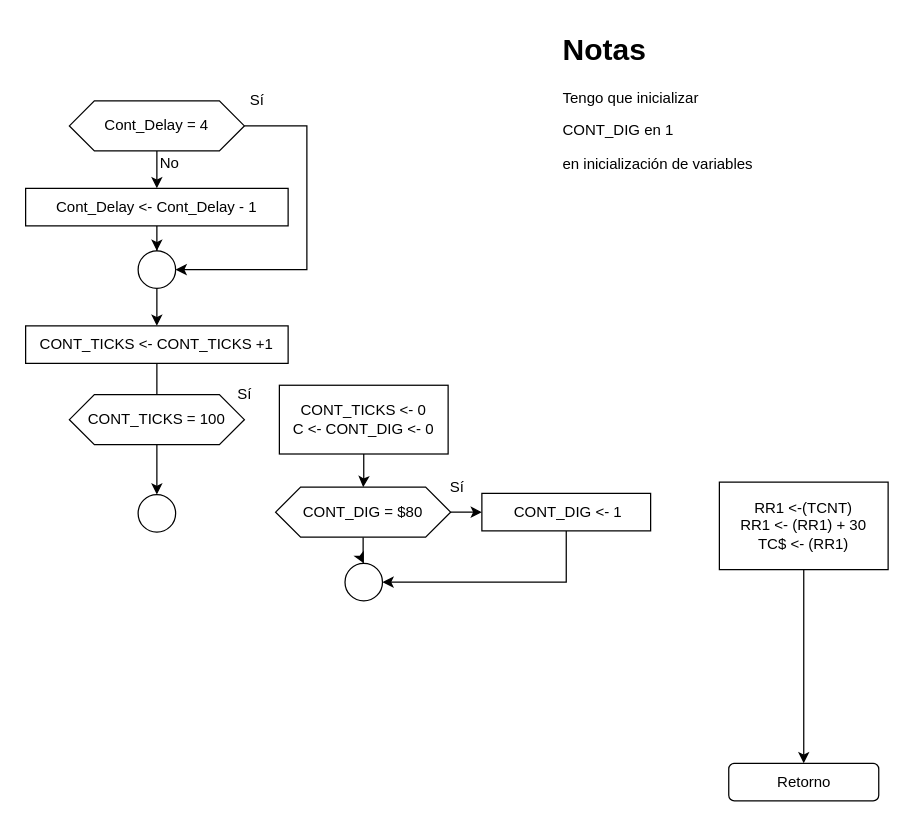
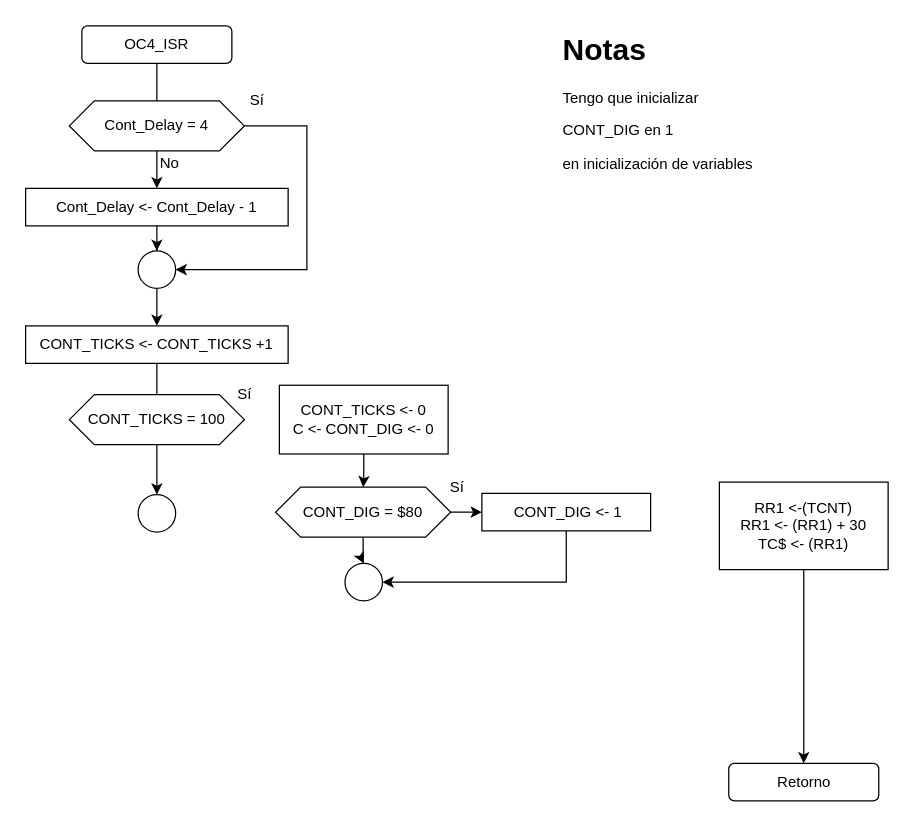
none -> (157, 44)
none -> (157, 81)
